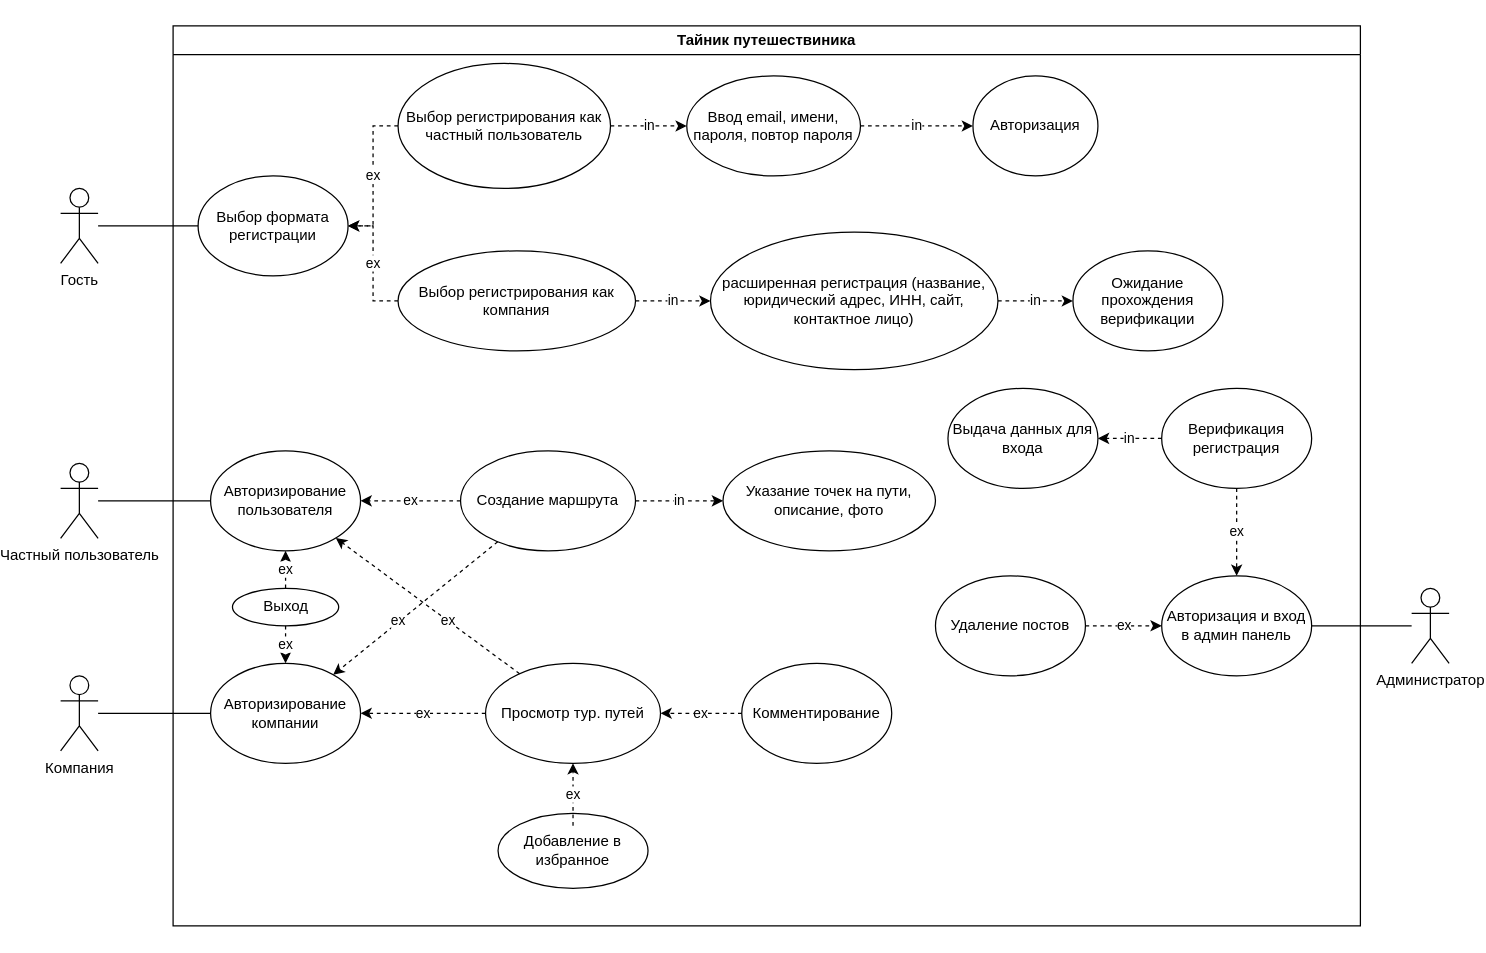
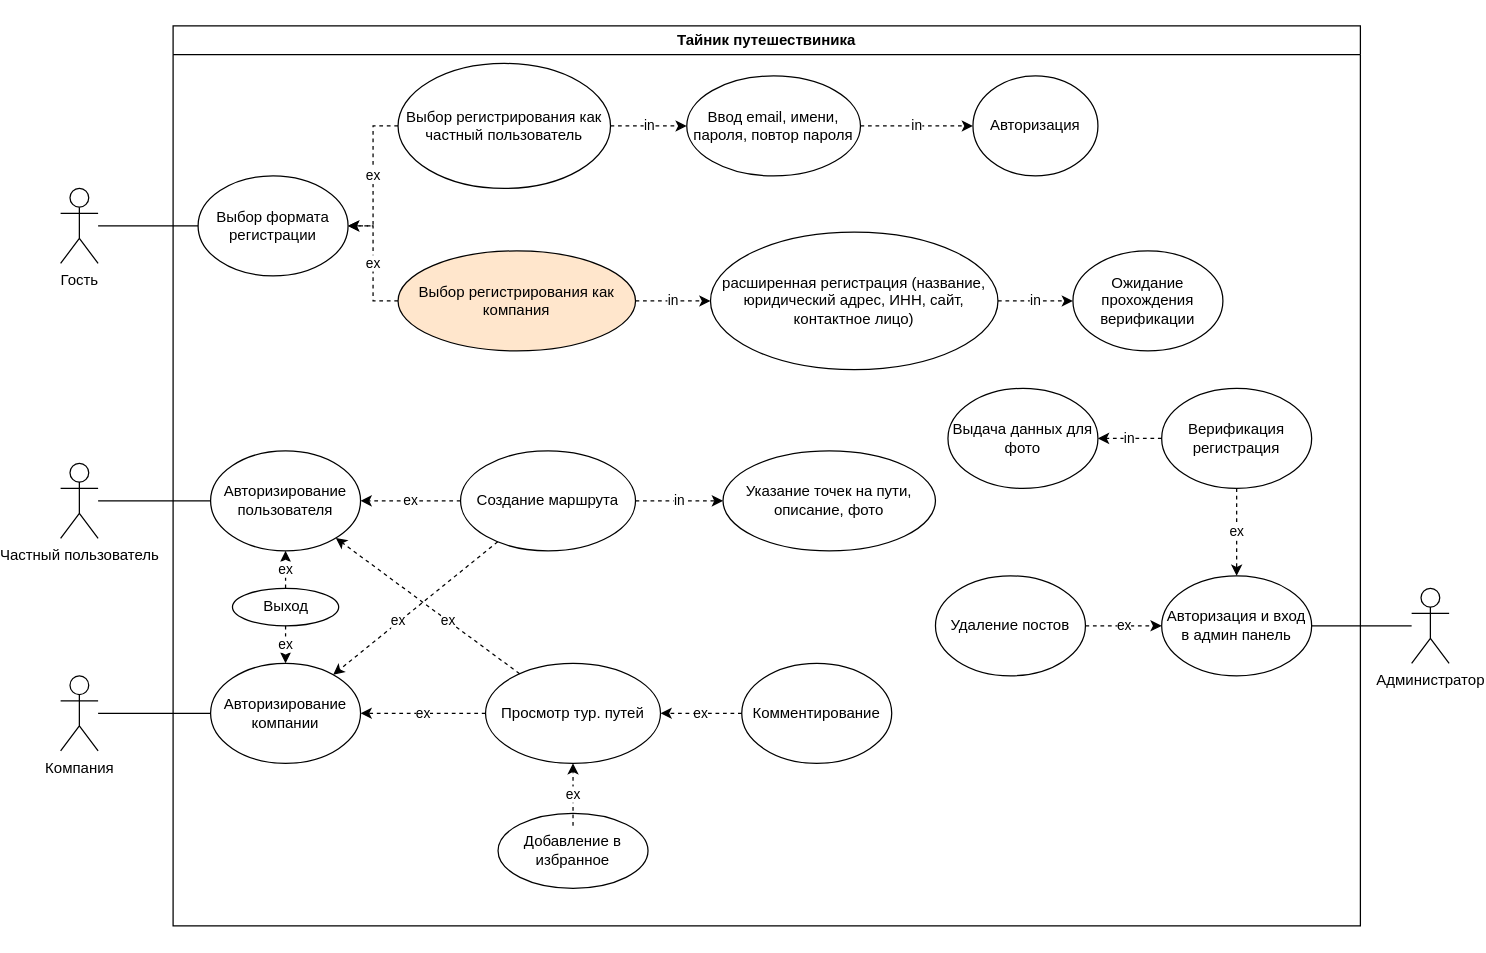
(517, 301) -> (517, 301)
(1023, 438) -> (1023, 438)
